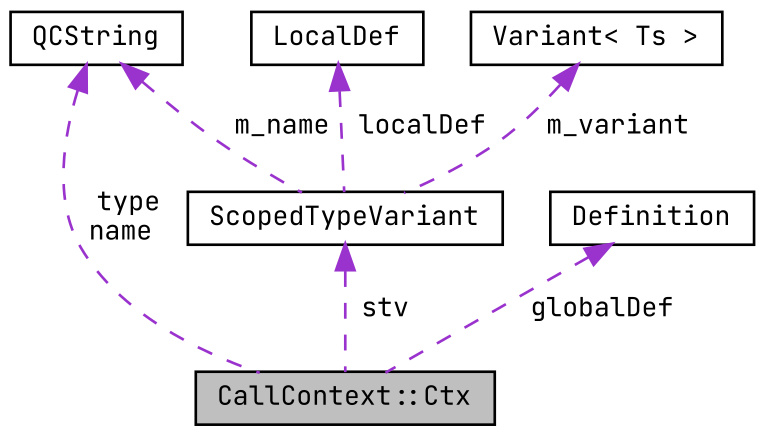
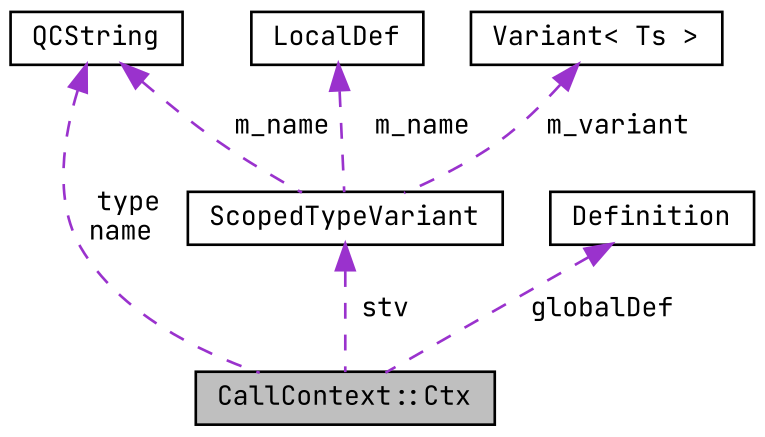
(415, 127) -> (415, 127)
